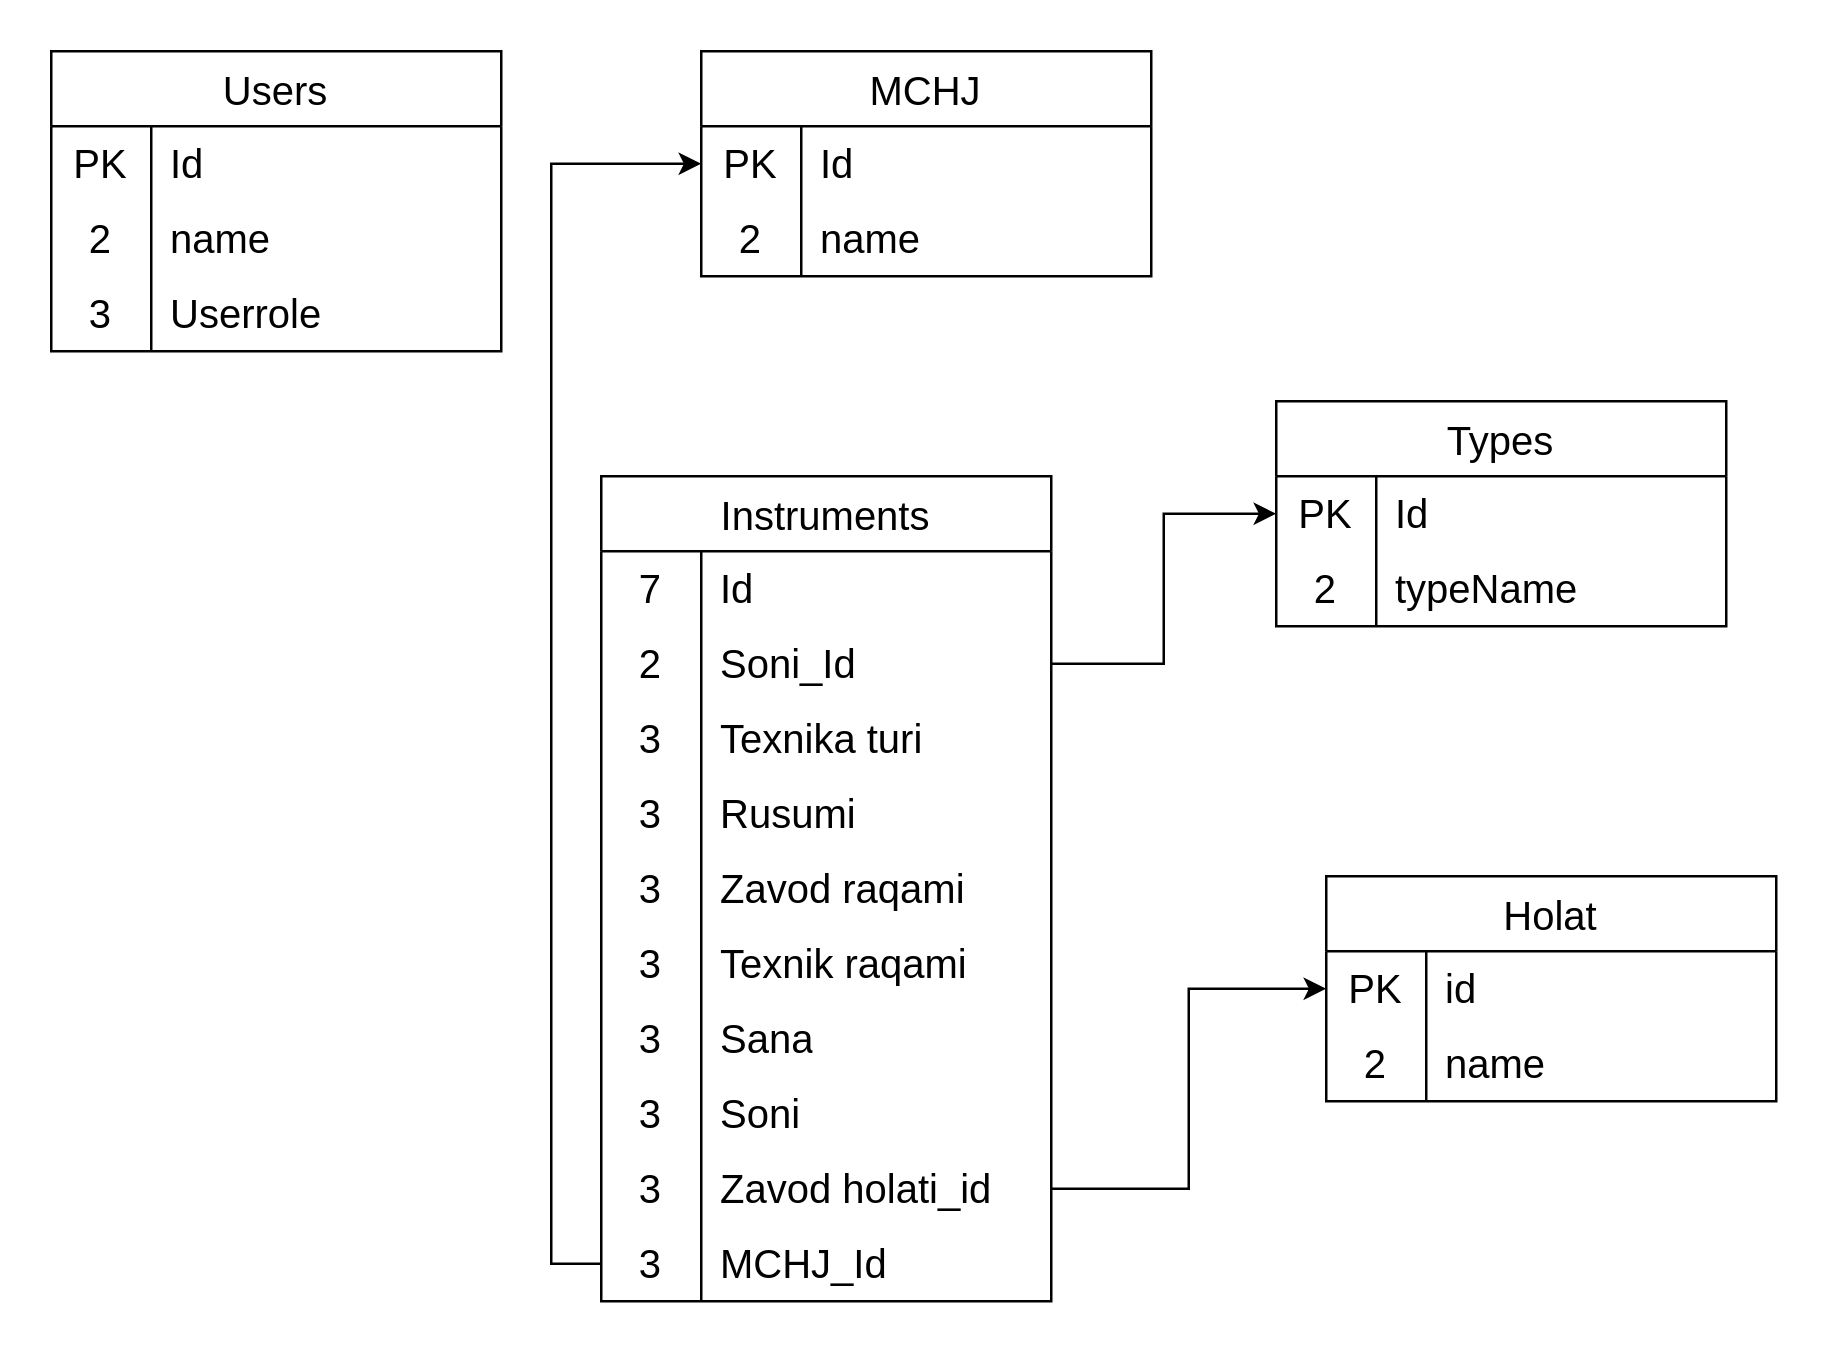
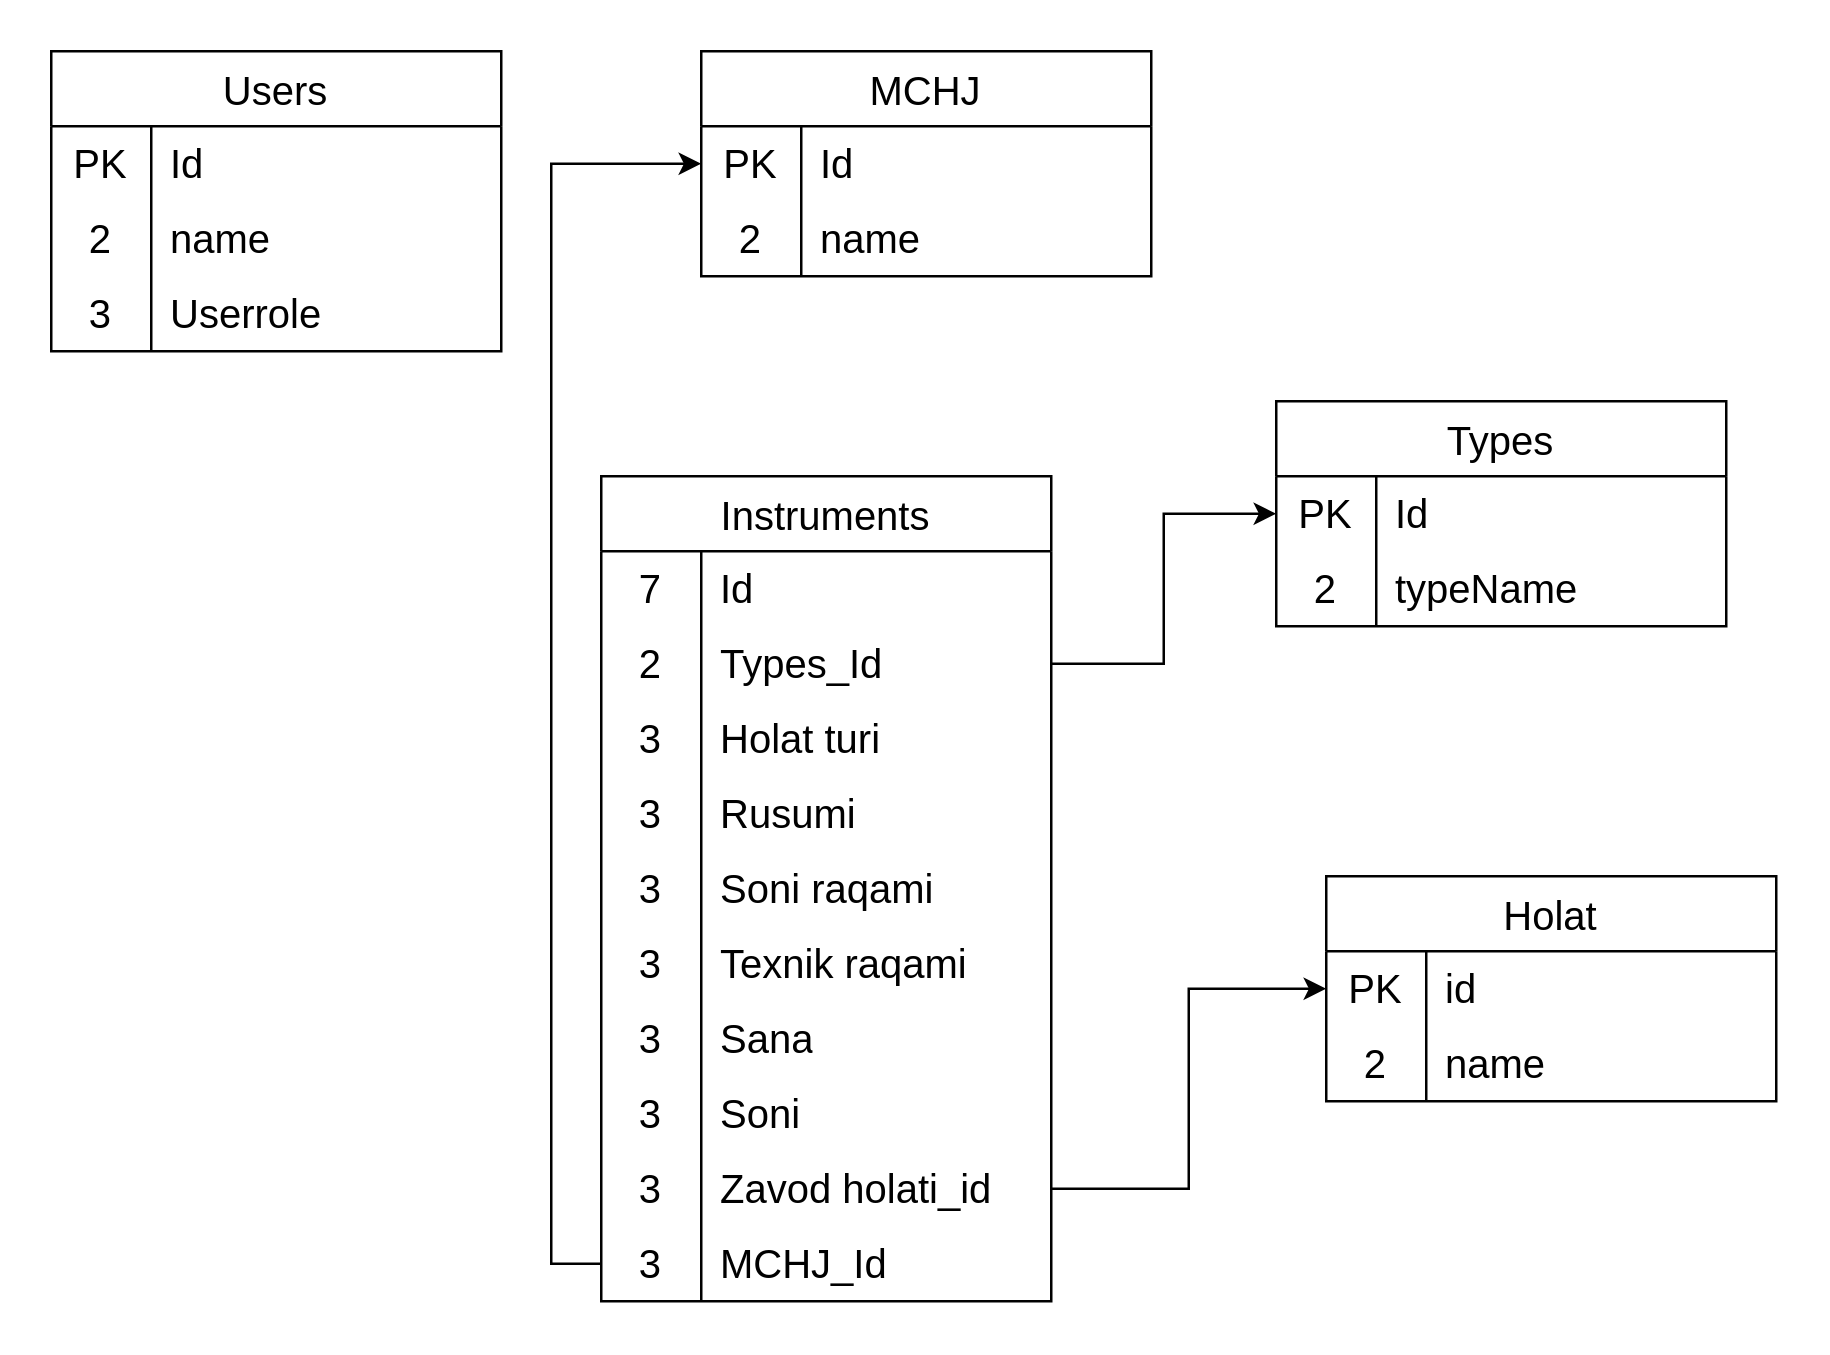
(794, 664) -> (811, 664)
(840, 739) -> (818, 739)
(845, 889) -> (829, 889)
